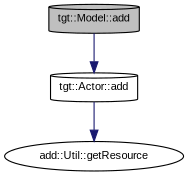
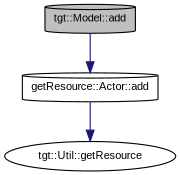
(94, 87) -> (90, 87)
(94, 156) -> (90, 156)
